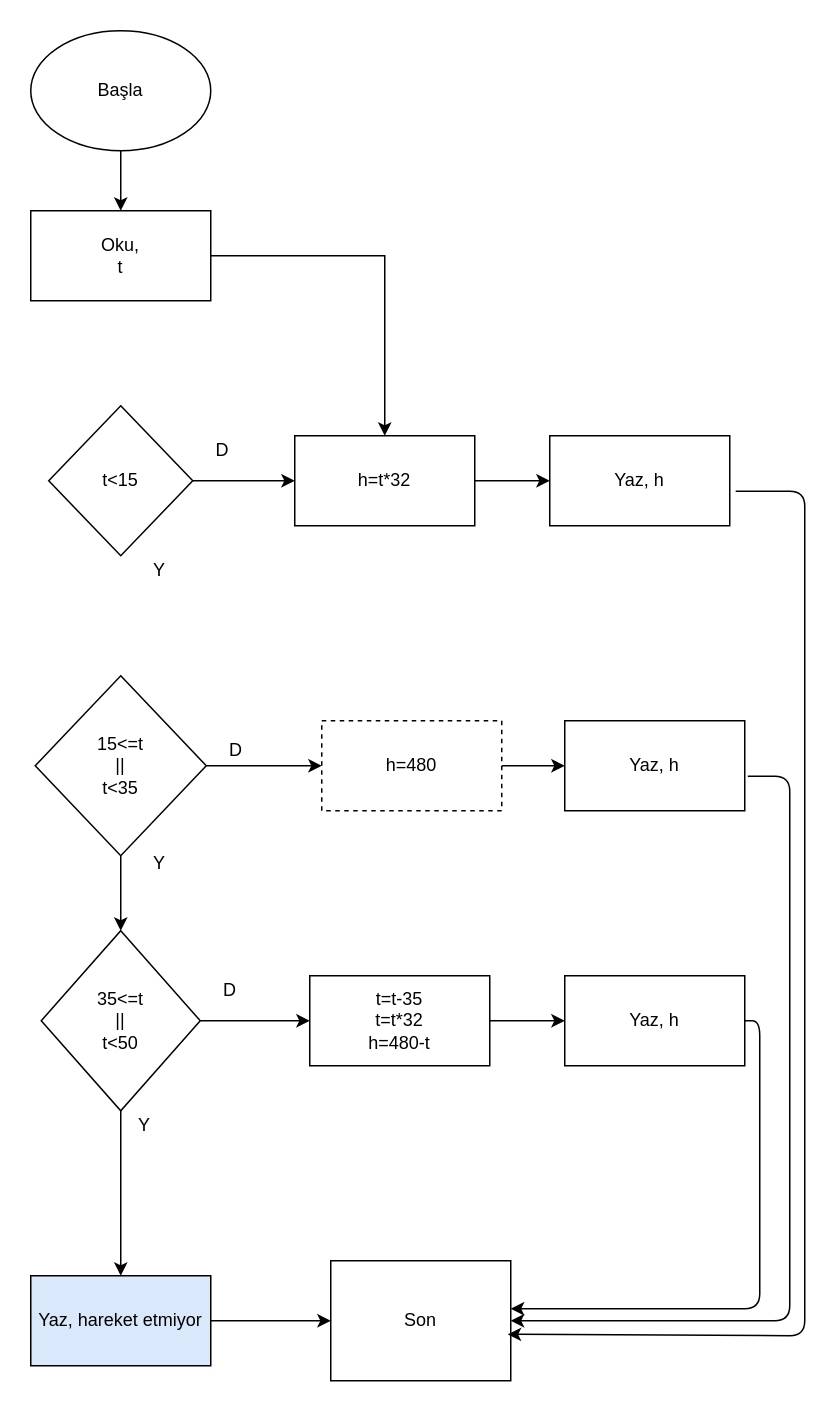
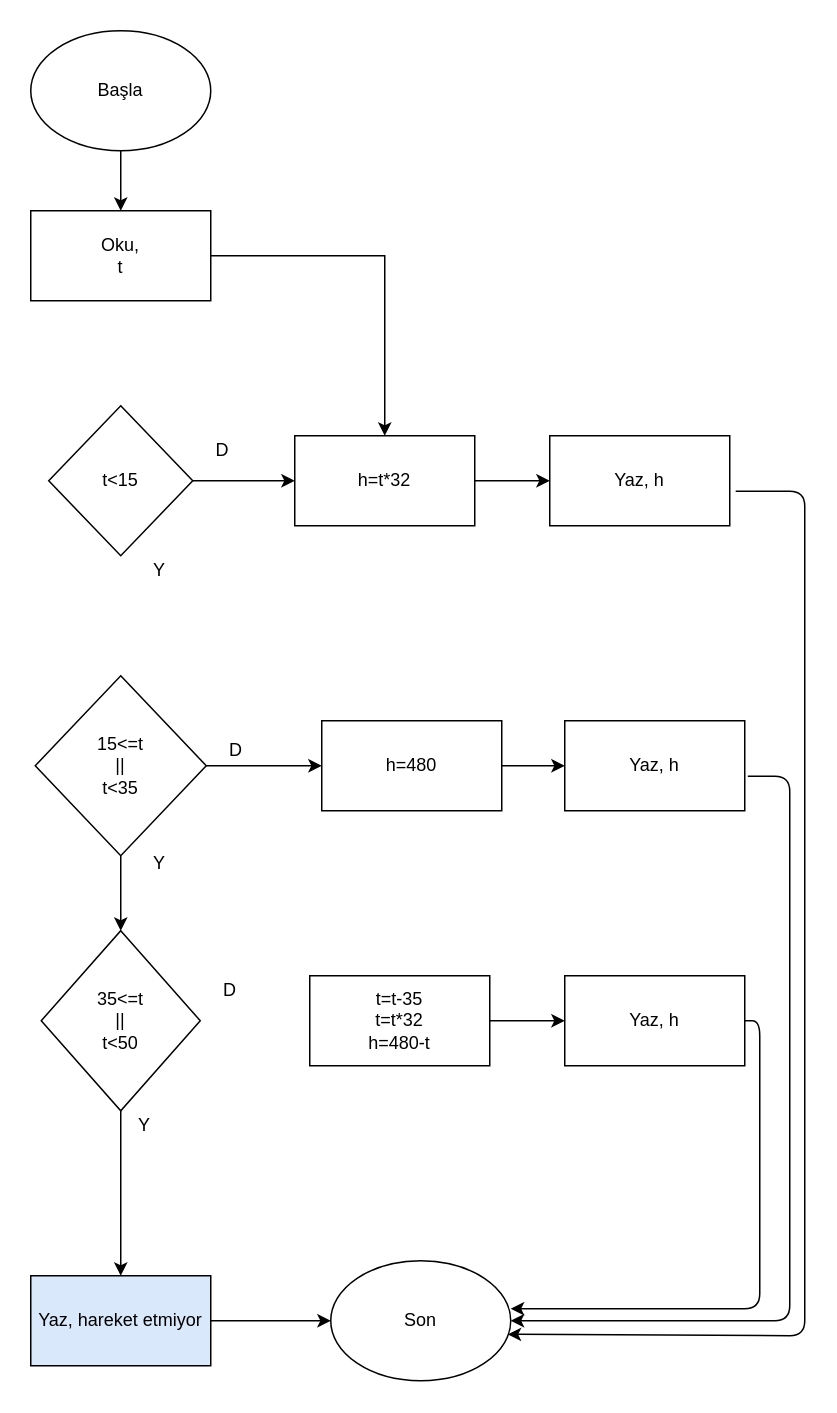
(412, 766) -> (412, 766)
(250, 1021) -> none
(421, 1321) -> (421, 1321)
